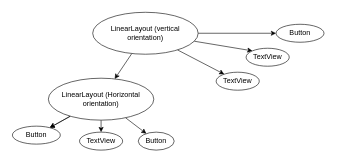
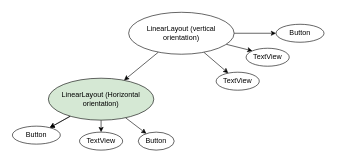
(146, 33) -> (182, 33)
(101, 99) -> (101, 99)
